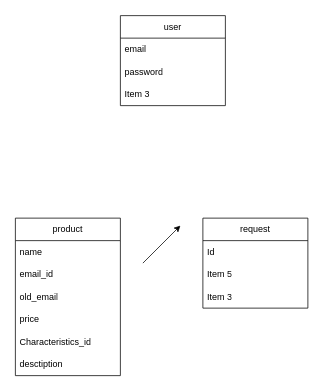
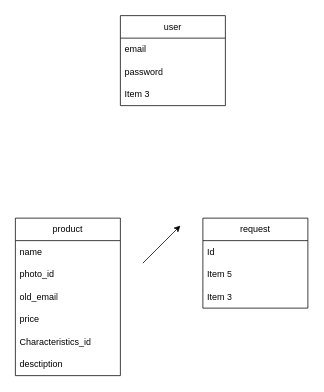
(37, 274) -> (39, 274)
